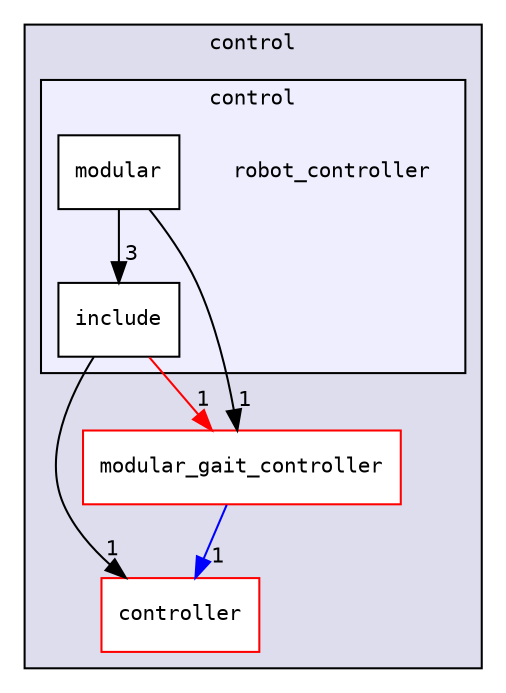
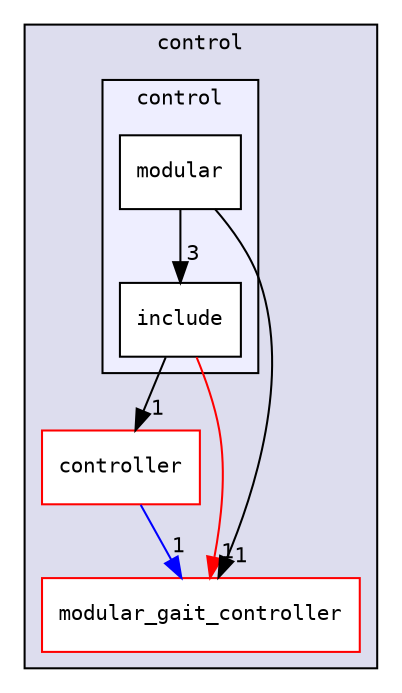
(332, 172) -> none
(215, 532) -> (156, 532)
